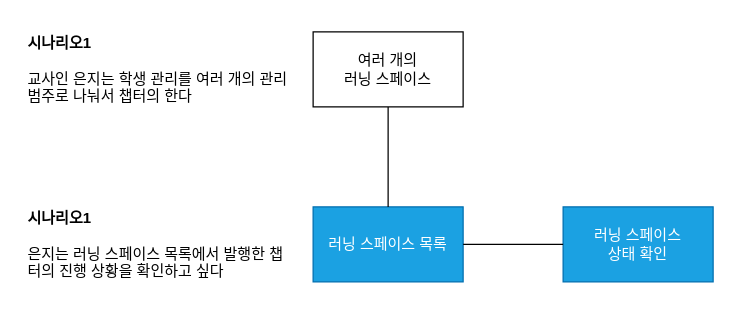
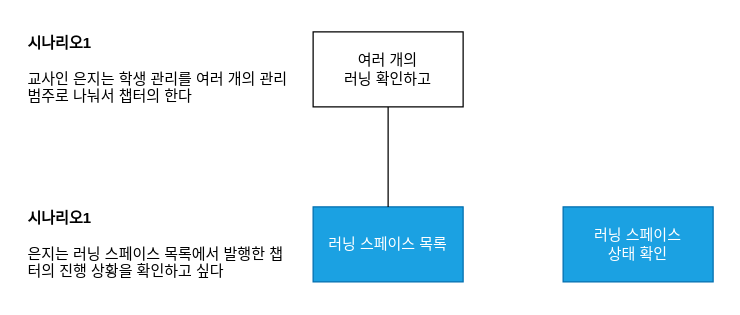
(388, 69) -> (388, 69)
(513, 244) -> none
